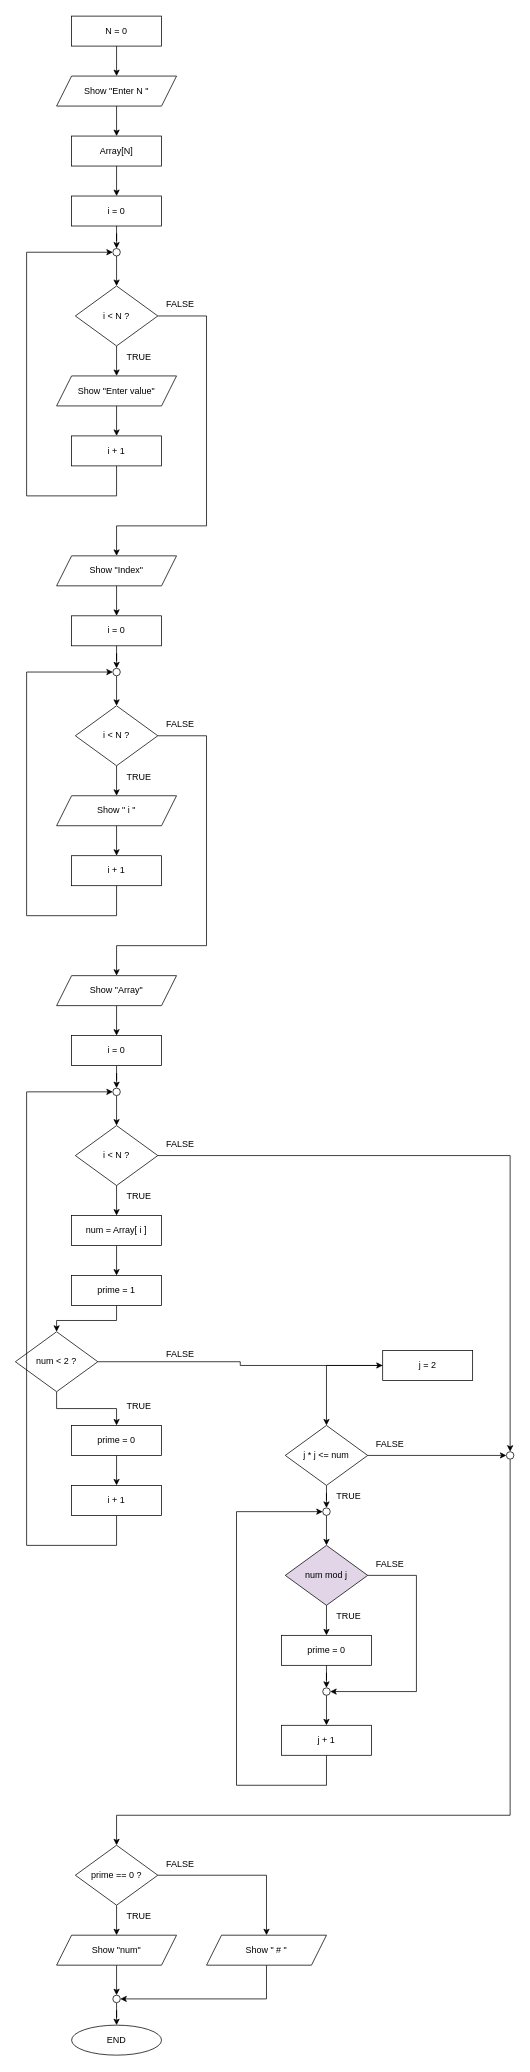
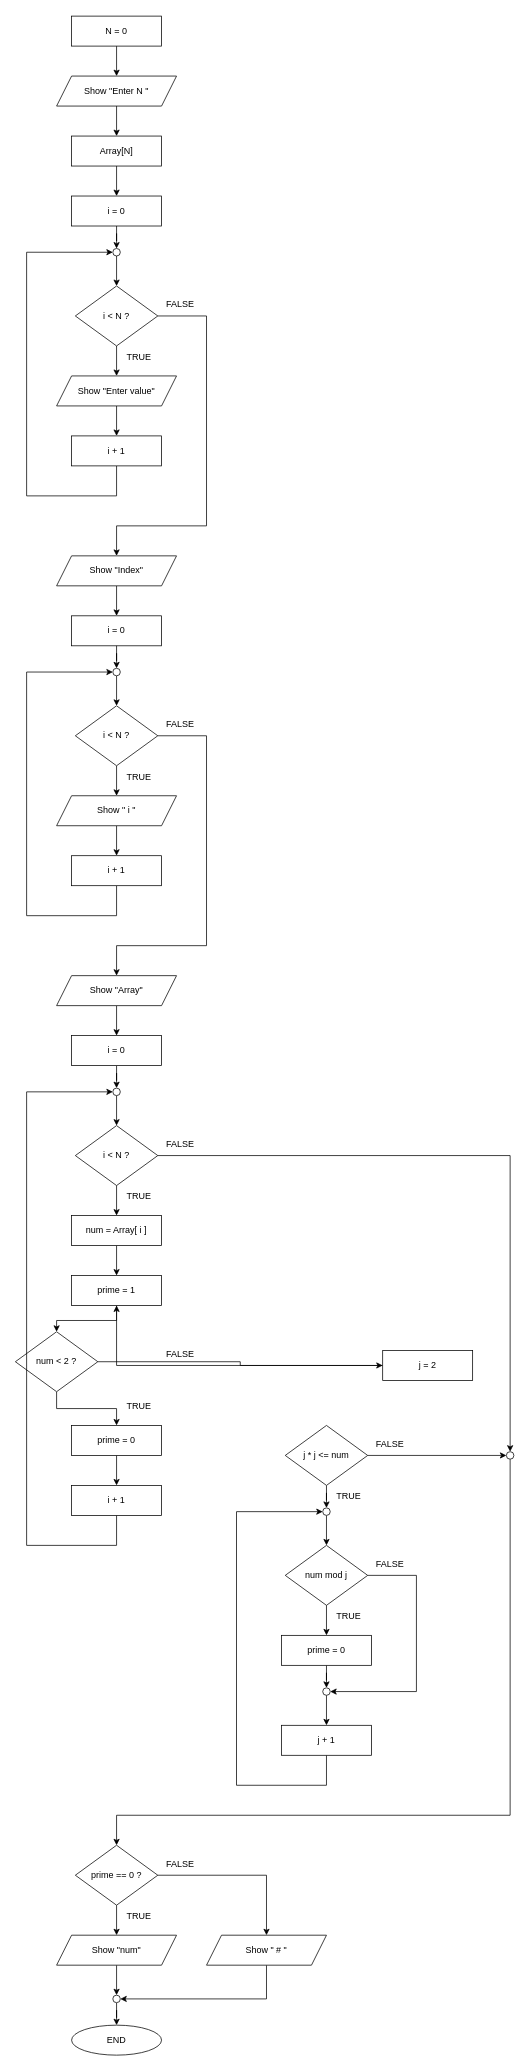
(327, 1393) -> (156, 1365)
(327, 1575) -> (327, 1575)
